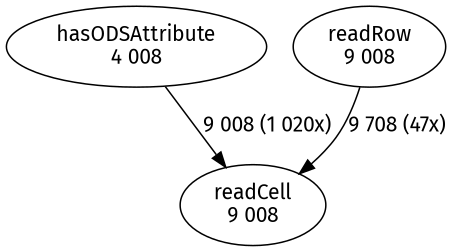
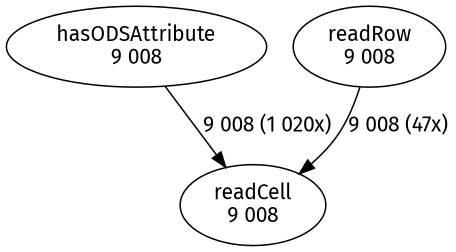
(137, 47) -> (137, 47)
(397, 126) -> (399, 126)
